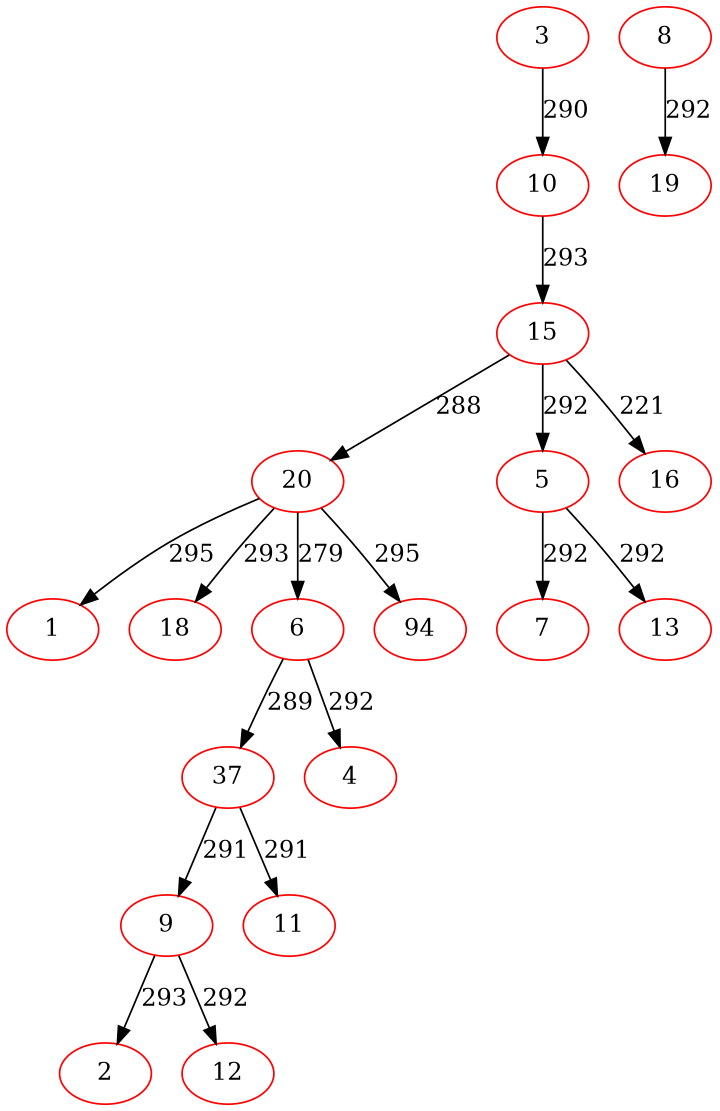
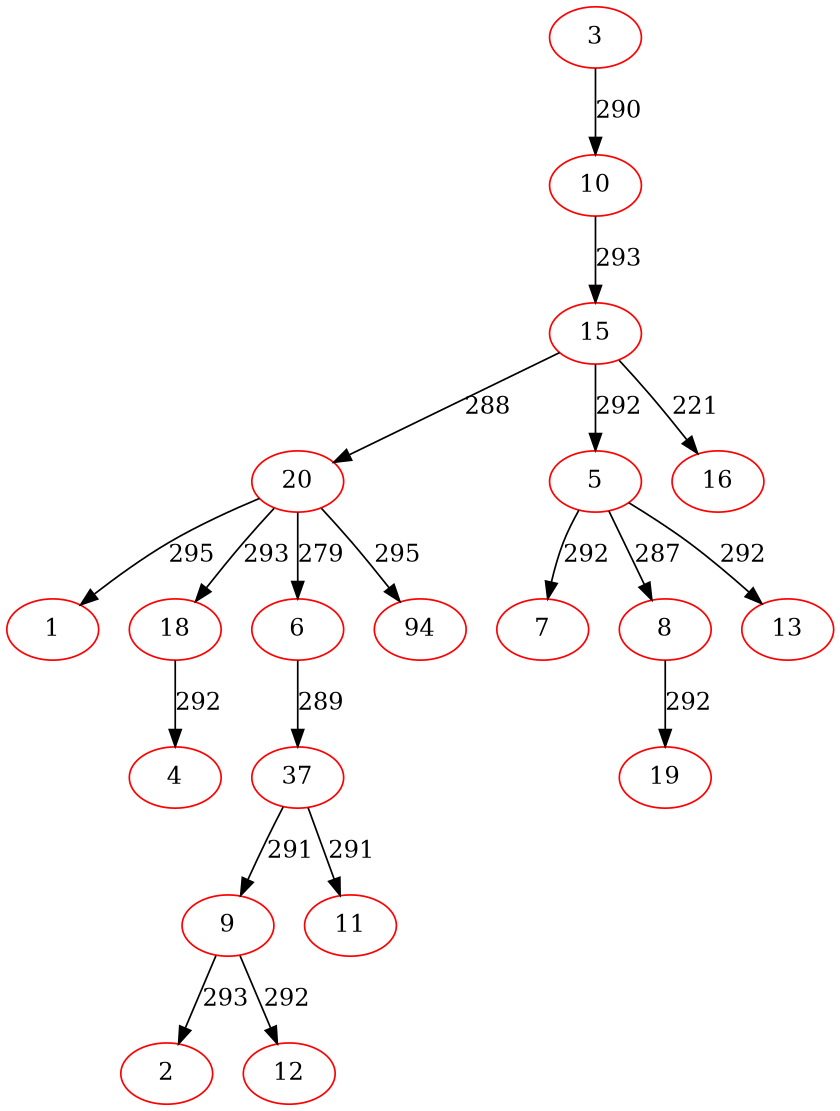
none -> (627, 548)
(321, 696) -> (175, 695)
